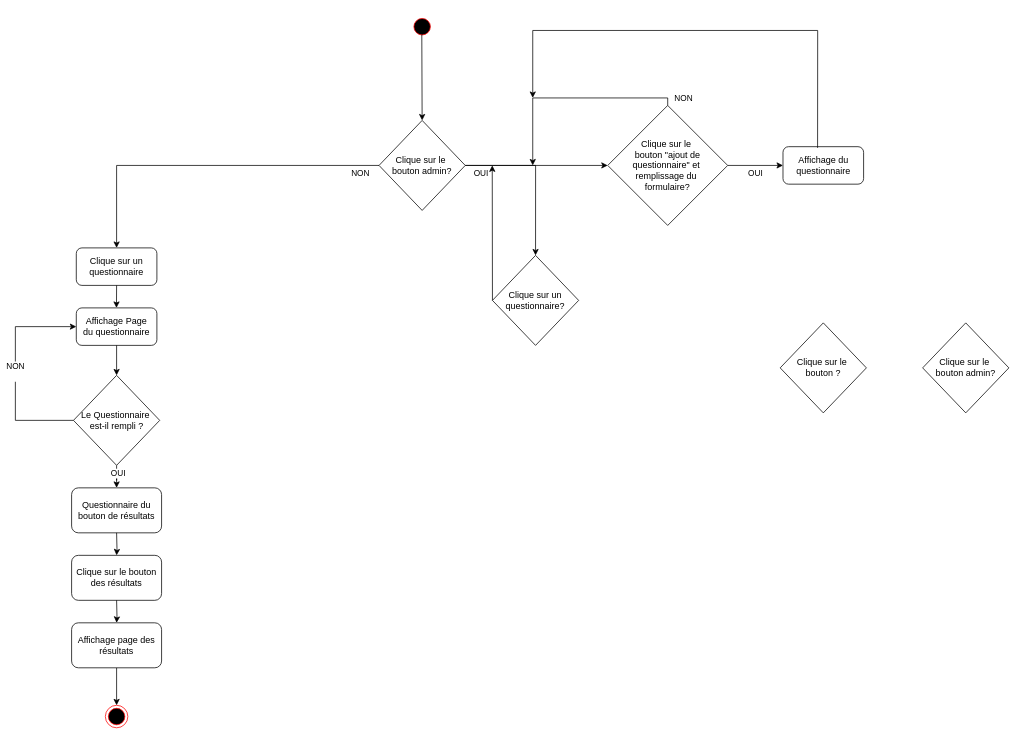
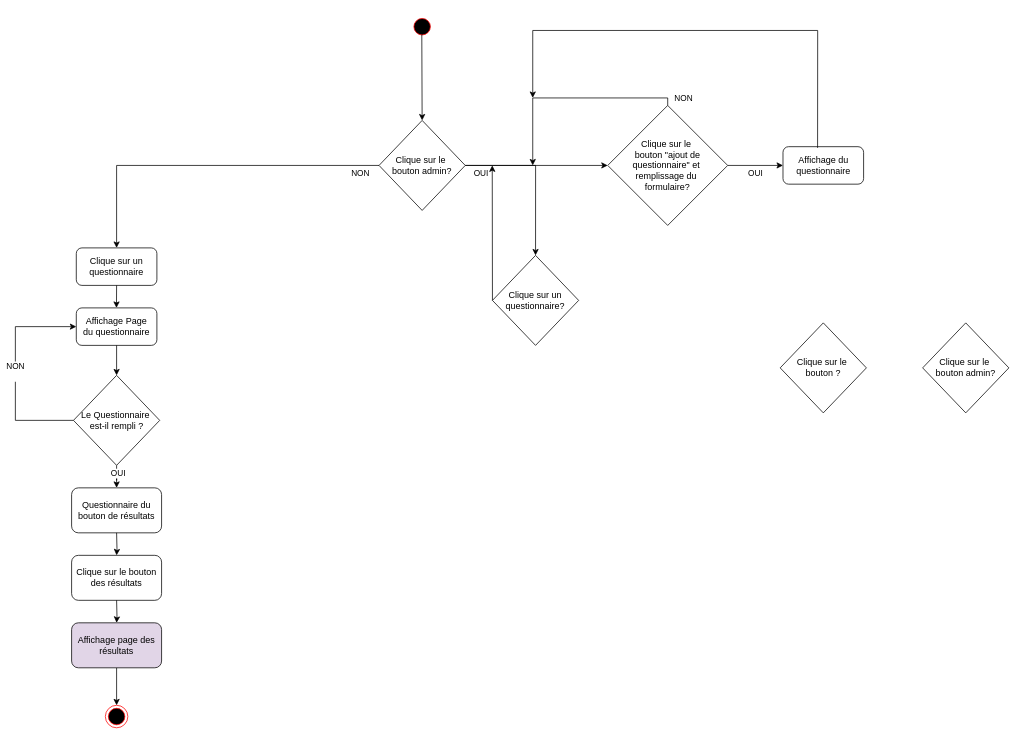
(117, 645) -> (117, 645)
